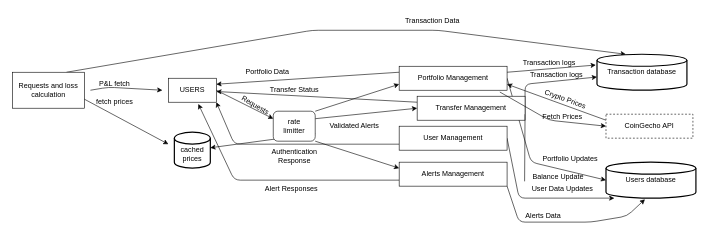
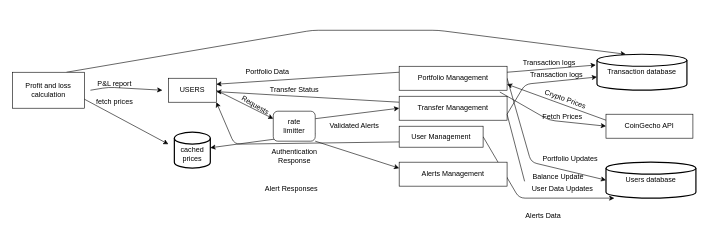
(432, 21) -> none
(115, 84) -> (115, 84)
(48, 90) -> (48, 90)
(377, 92) -> none
(471, 108) -> (453, 108)
(650, 126) -> (650, 126)
(214, 138) -> none
(453, 138) -> (441, 137)
(618, 218) -> none
